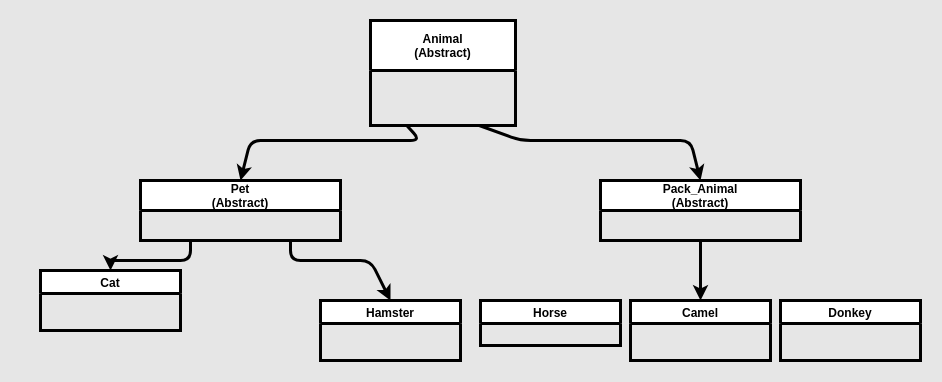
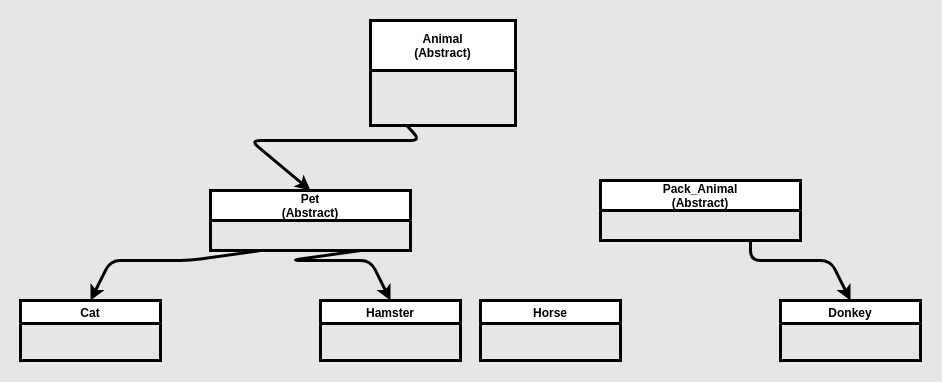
(601, 141) -> none
(241, 211) -> (311, 221)
none -> (798, 261)
(701, 266) -> none
(111, 301) -> (91, 331)
(551, 323) -> (551, 331)
(701, 331) -> none
